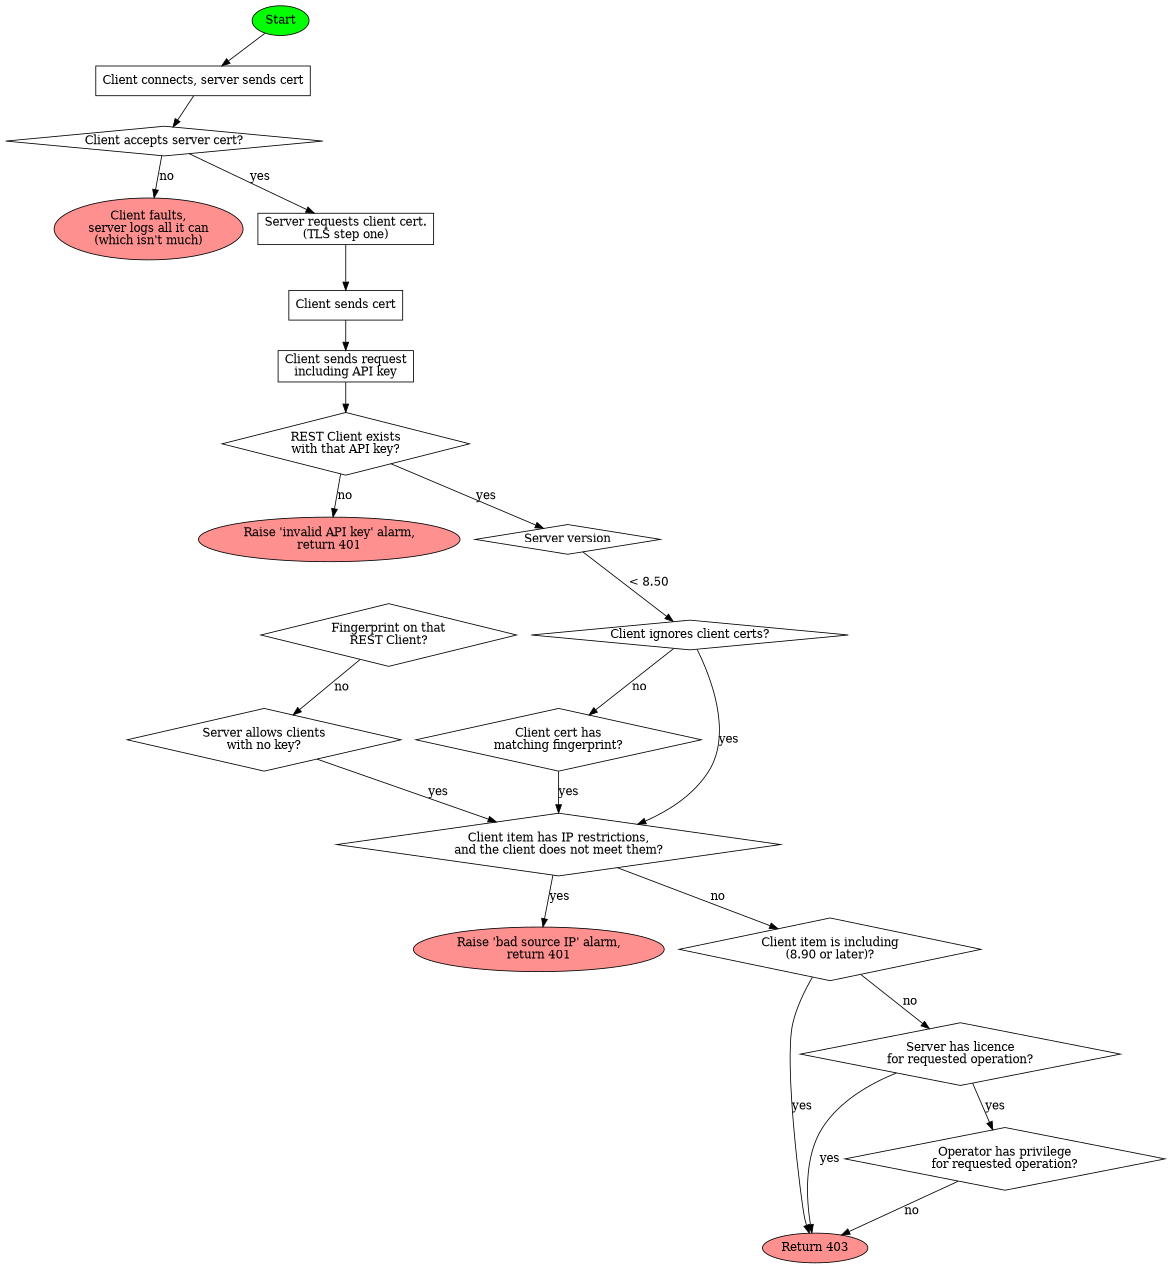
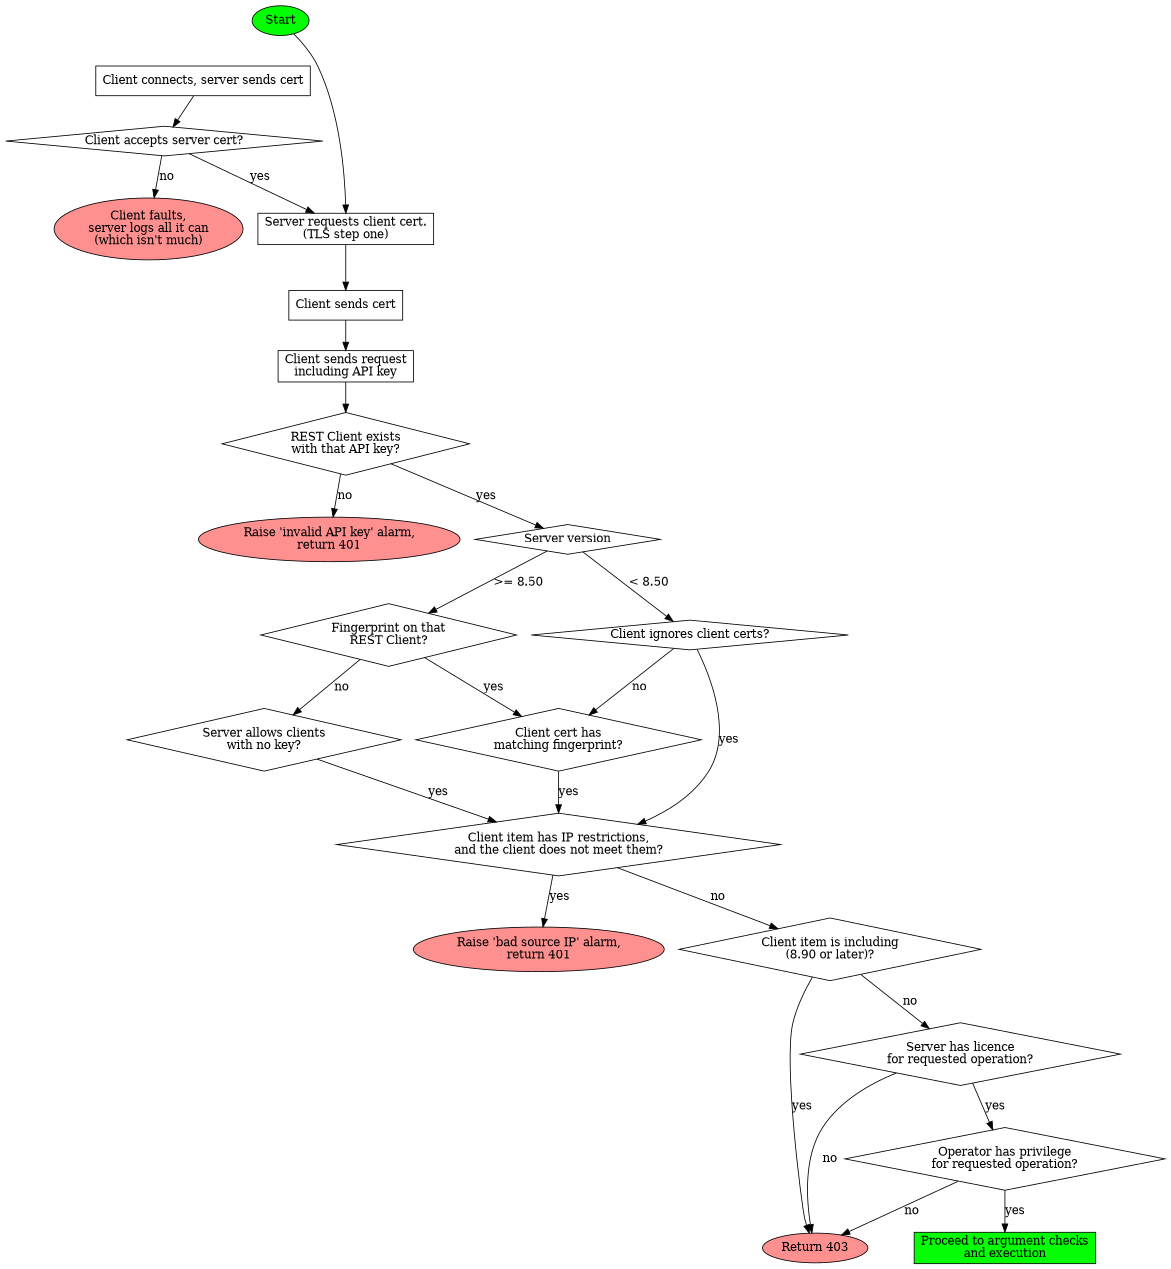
(247, 47) -> (334, 114)
none -> (492, 580)
none -> (469, 685)
(830, 1159) -> (830, 1159)
none -> (1005, 1248)
